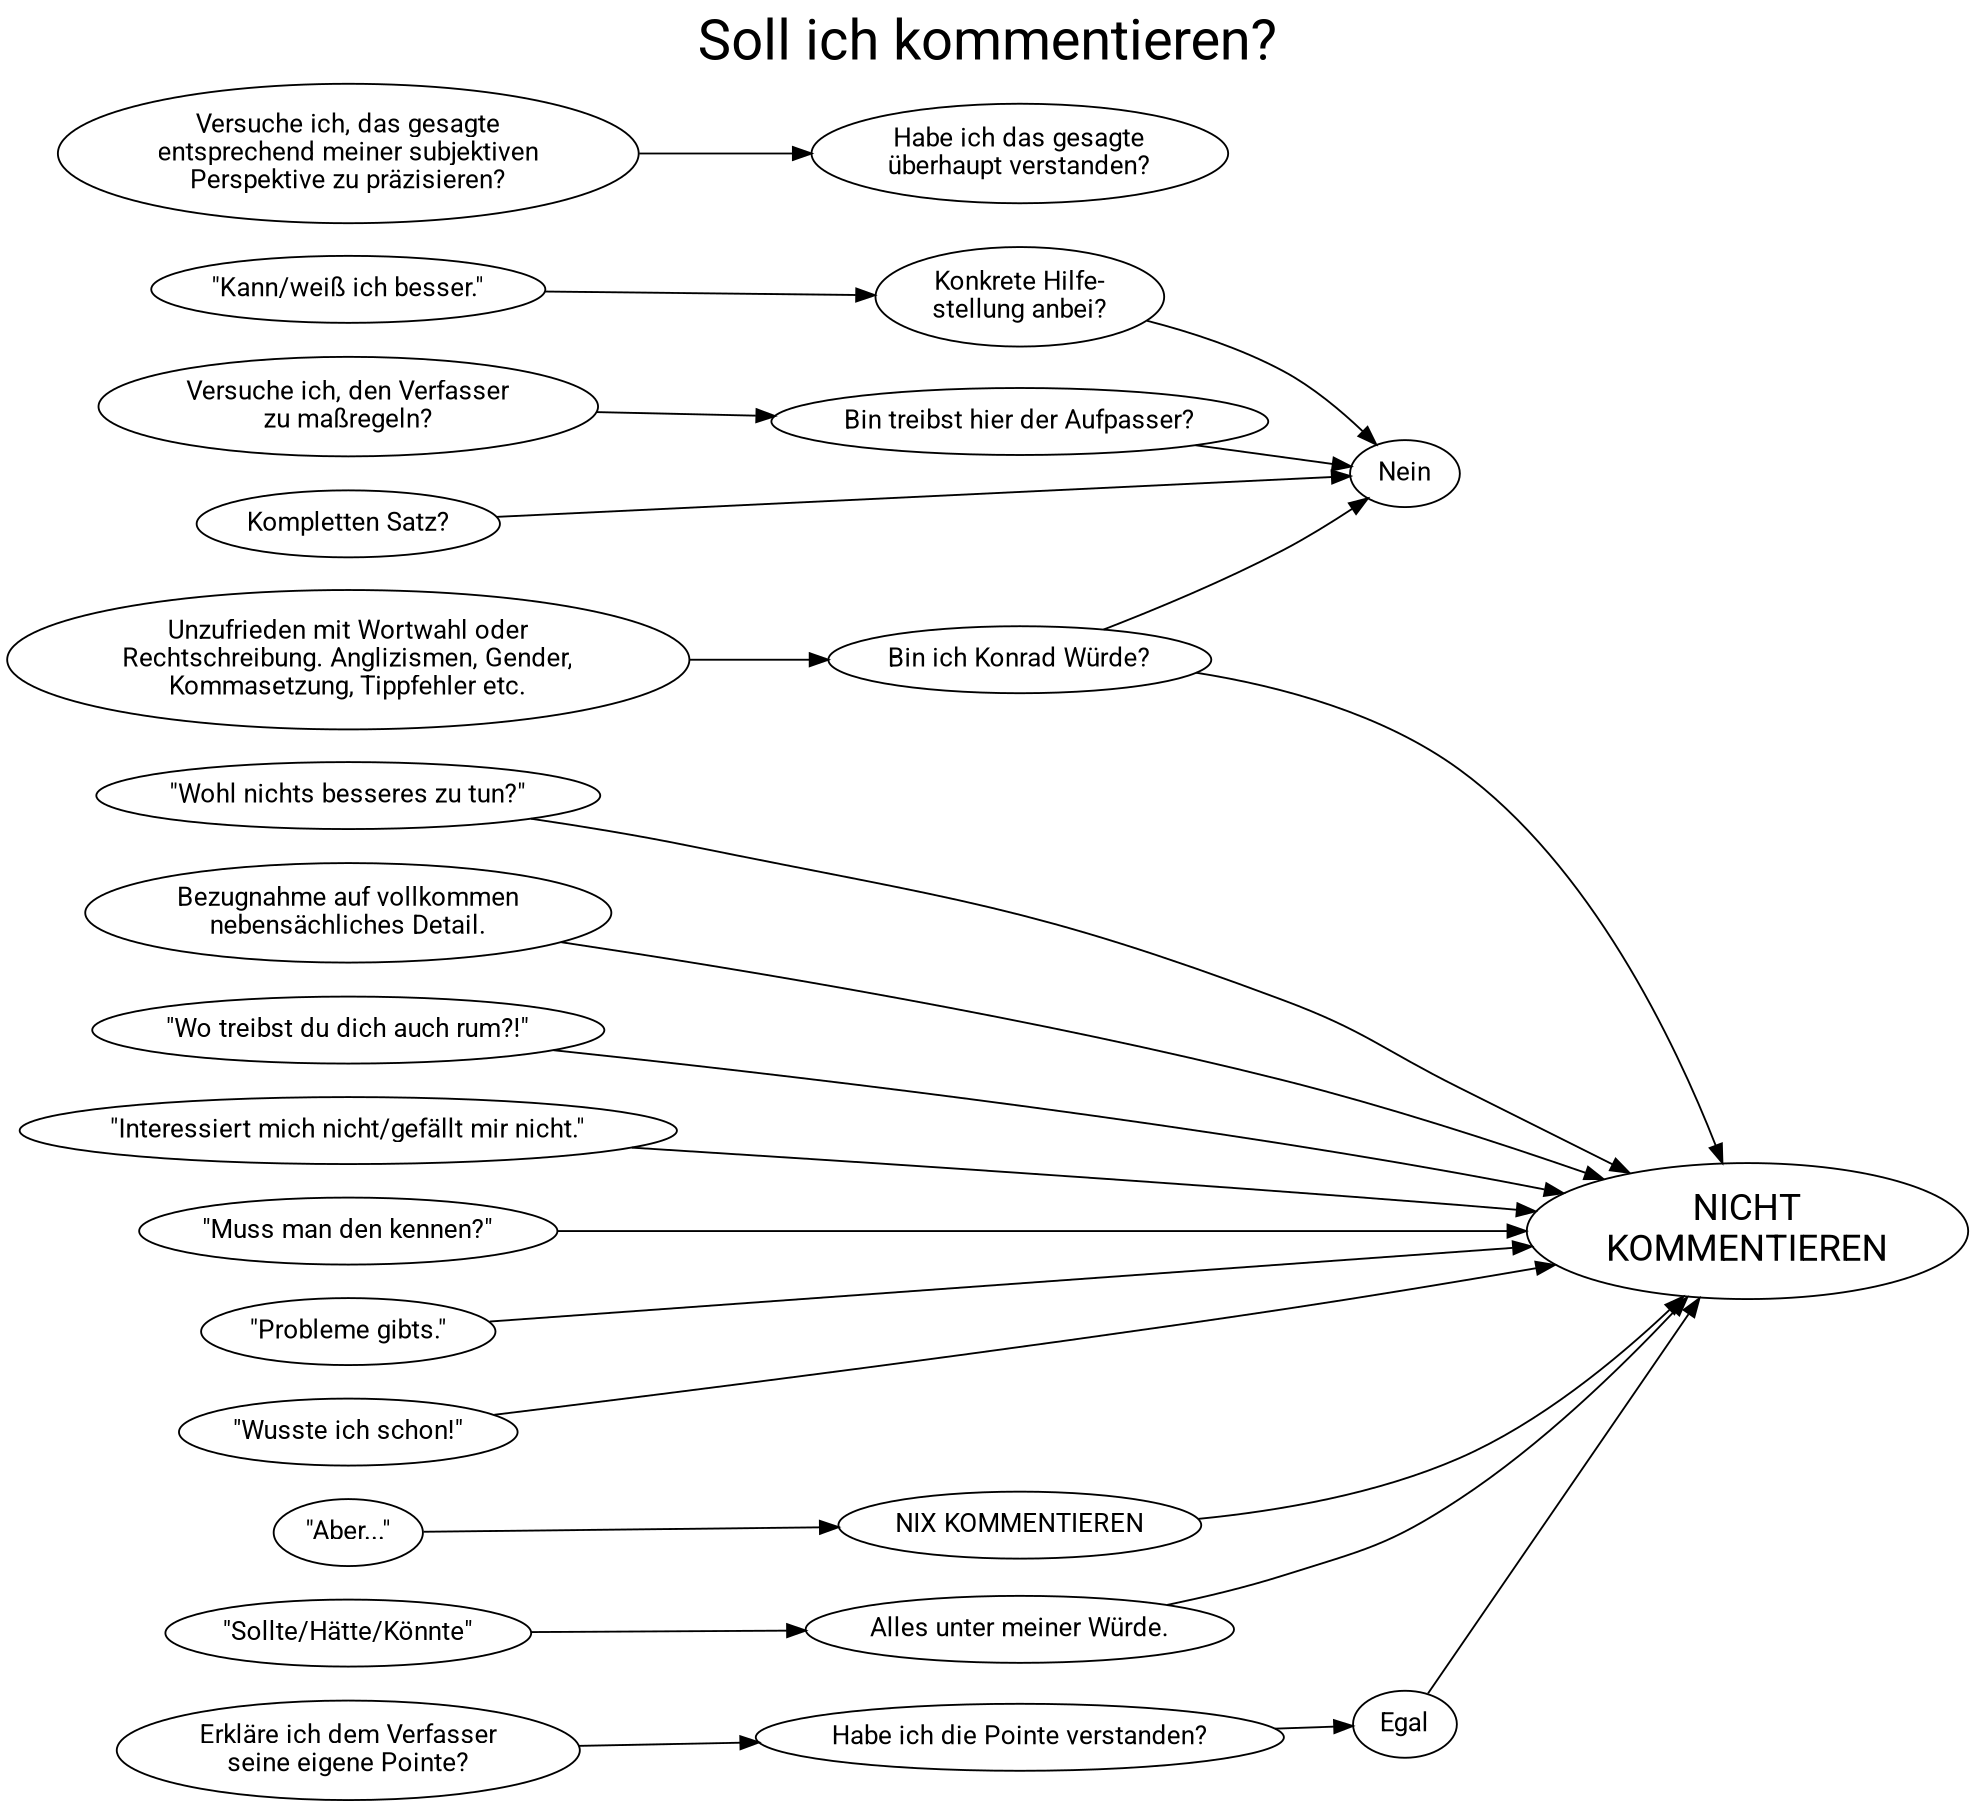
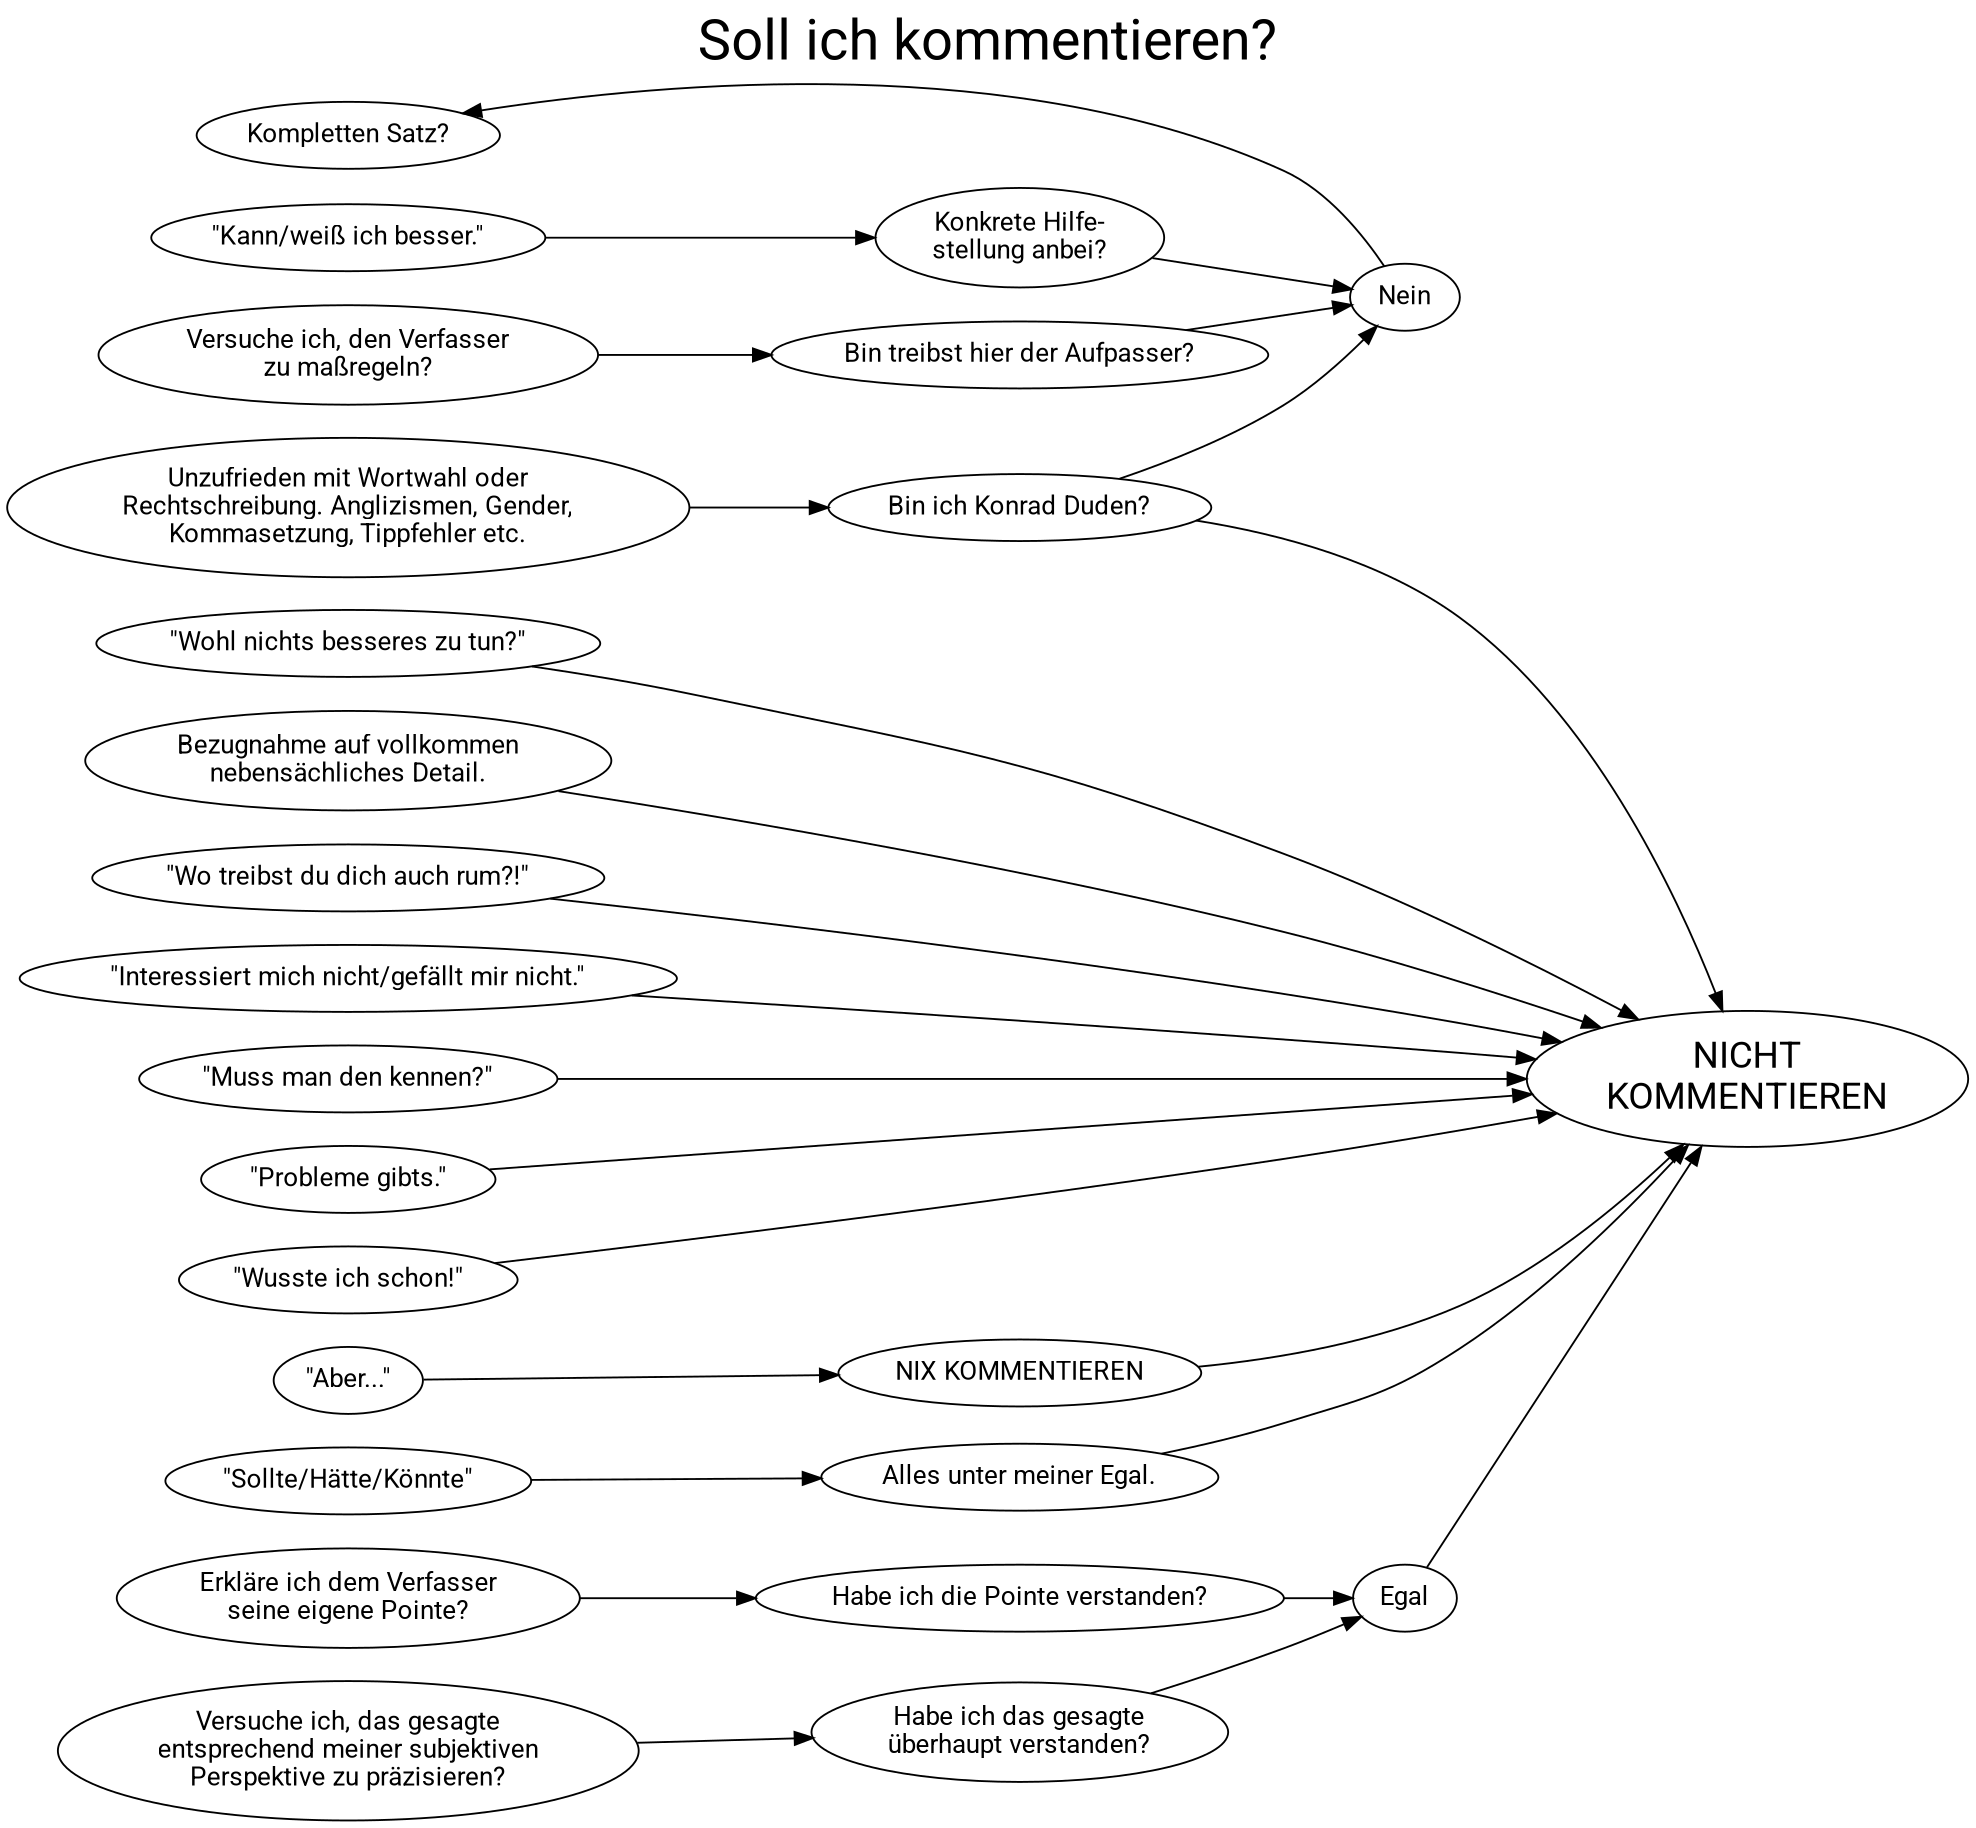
(914, 497) -> (957, 91)
(1020, 660) -> (1020, 508)
(1020, 1629) -> (1020, 1477)
none -> (1248, 1661)
